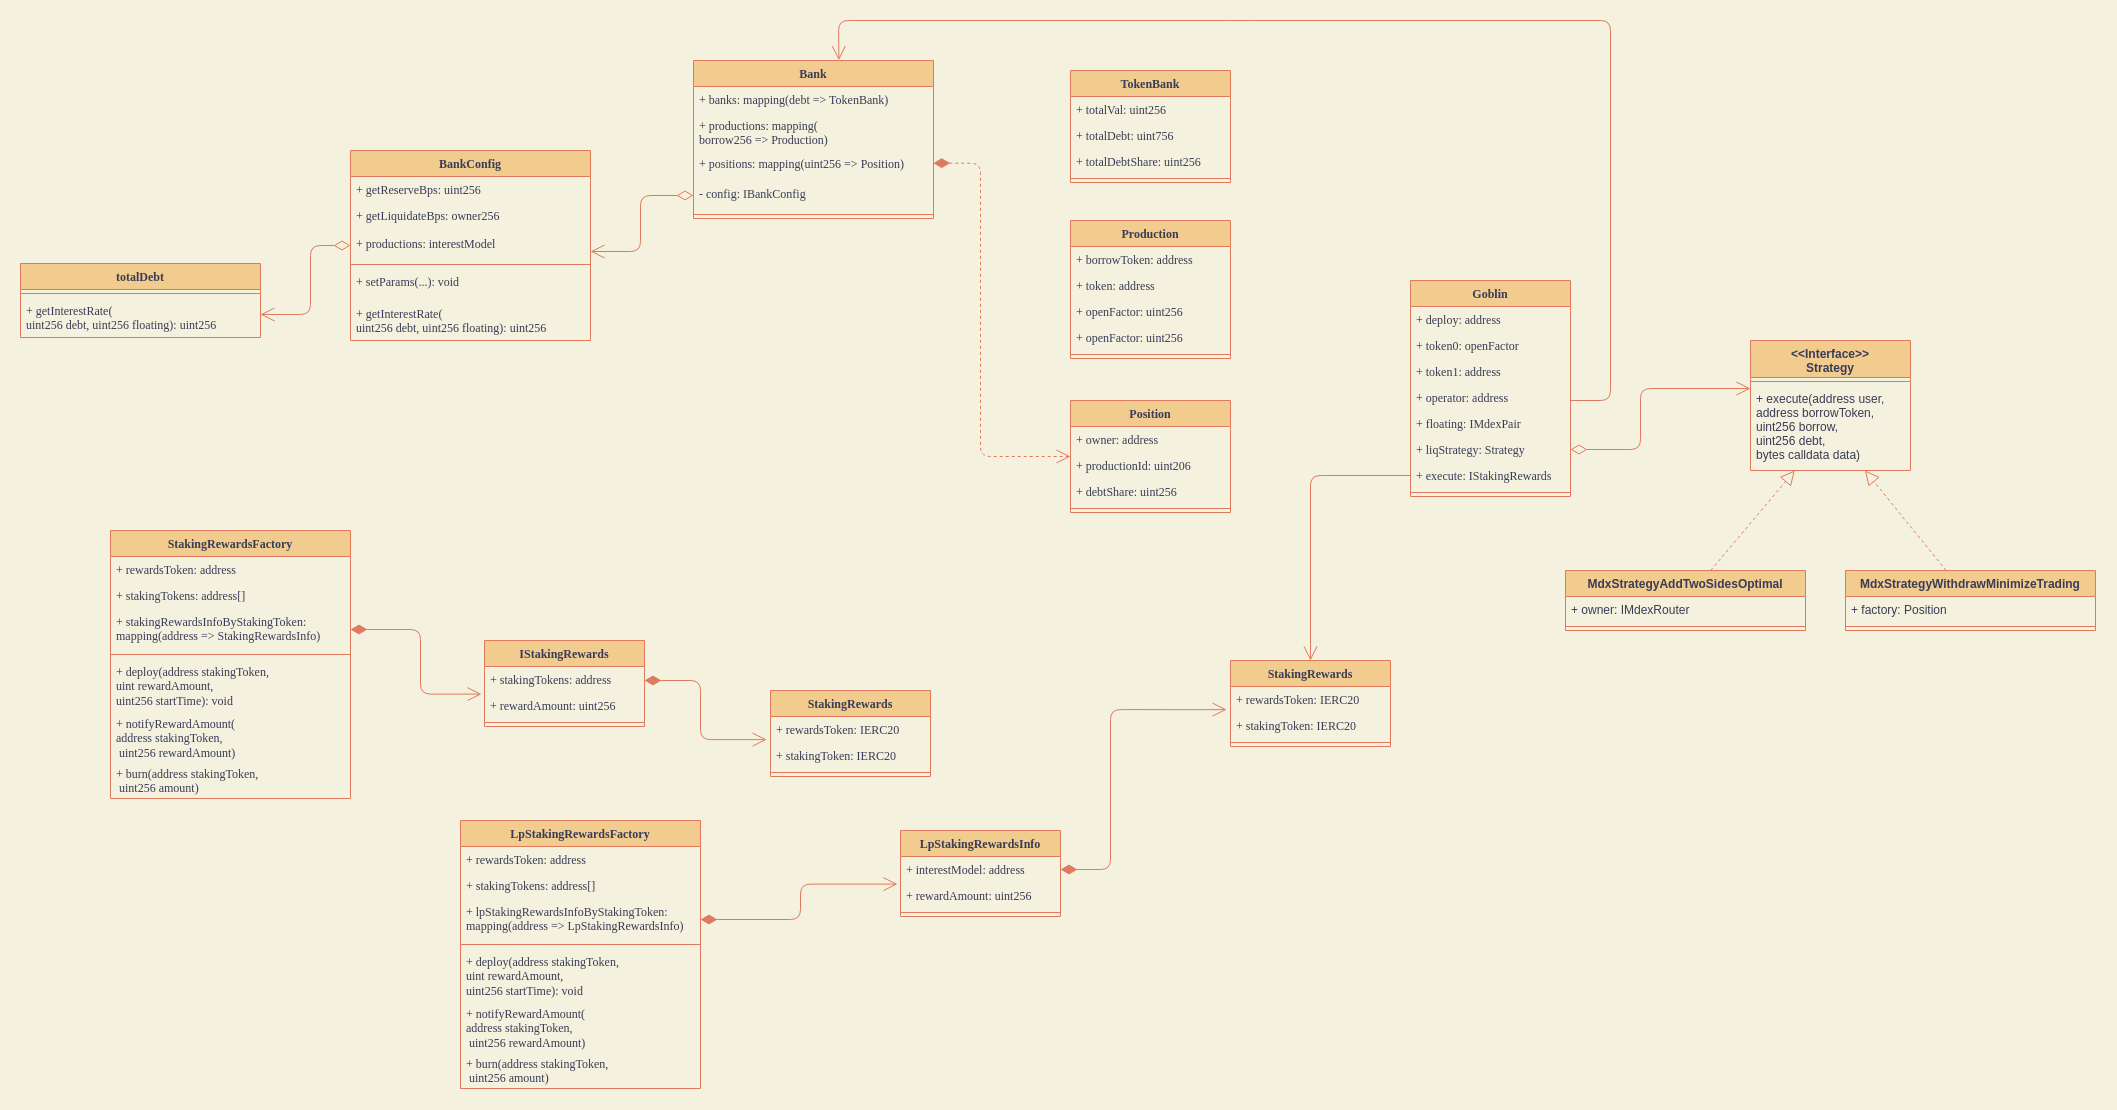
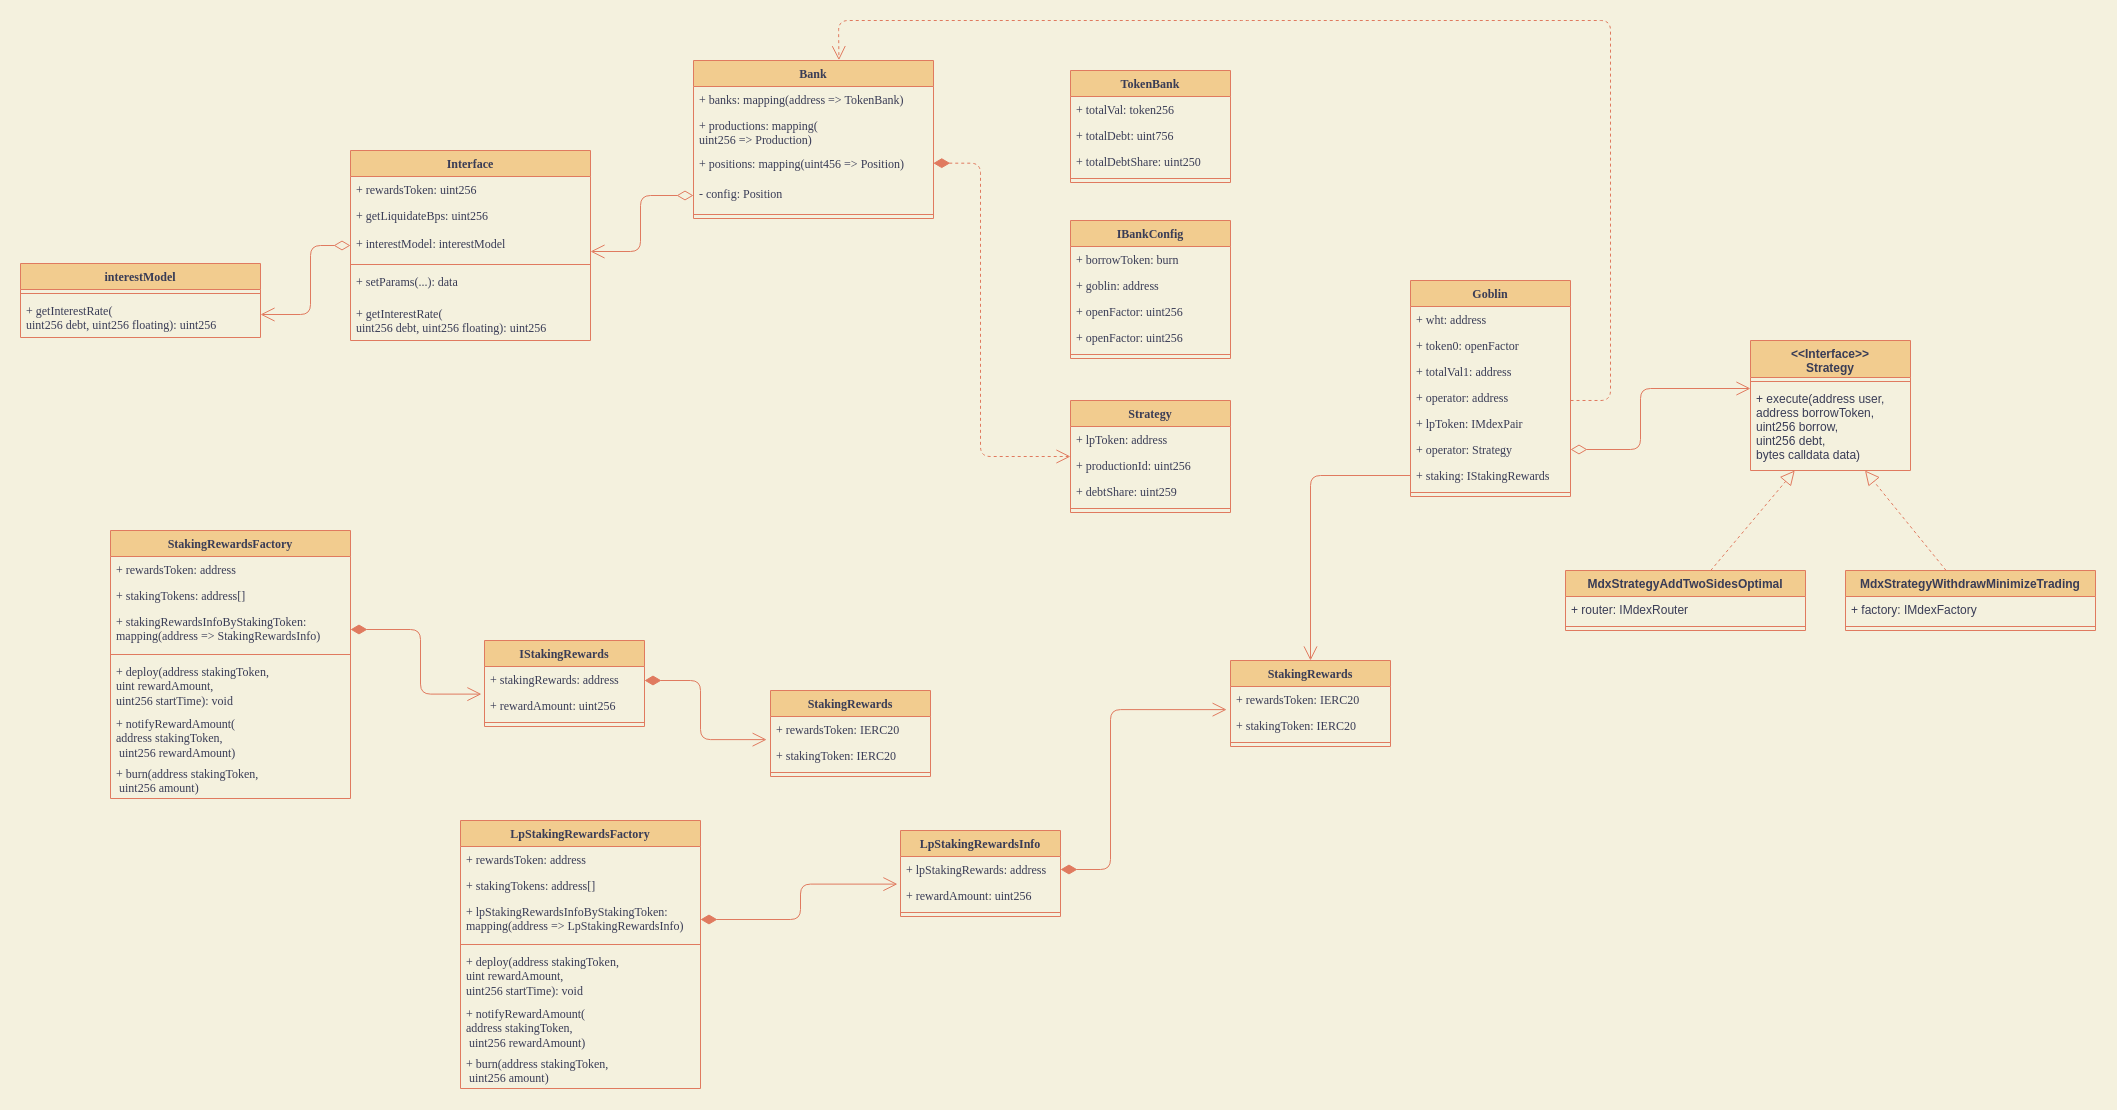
(1411, 21) -> (1411, 21)
(807, 100) -> (817, 100)
(1130, 110) -> (1135, 110)
(768, 126) -> (768, 126)
(1152, 162) -> (1152, 162)
(470, 164) -> (470, 164)
(820, 164) -> (820, 164)
(430, 190) -> (427, 190)
(762, 194) -> (750, 194)
(439, 216) -> (434, 216)
(1150, 234) -> (1150, 234)
(441, 244) -> (446, 244)
(1145, 260) -> (1135, 260)
(140, 277) -> (140, 277)
(420, 283) -> (421, 283)
(1125, 286) -> (1125, 286)
(1467, 320) -> (1458, 320)
(1468, 372) -> (1475, 372)
(1150, 414) -> (1150, 414)
(1477, 424) -> (1475, 424)
(1125, 440) -> (1130, 440)
(1485, 450) -> (1479, 450)
(1145, 466) -> (1145, 466)
(1497, 476) -> (1496, 476)
(1137, 492) -> (1137, 492)
(1634, 610) -> (1637, 610)
(1907, 610) -> (1924, 610)
(564, 680) -> (568, 680)
(979, 870) -> (989, 870)
